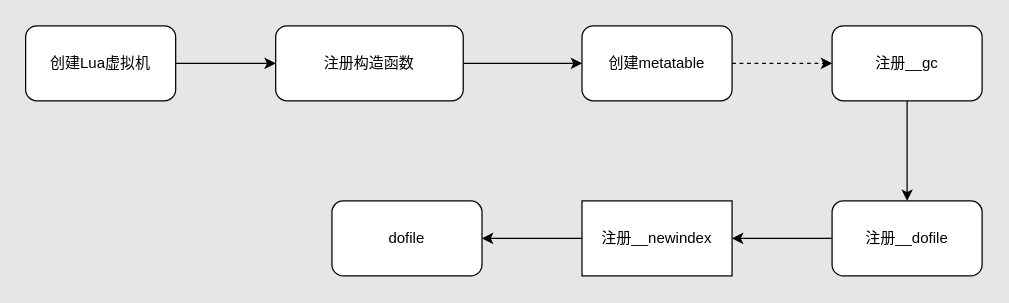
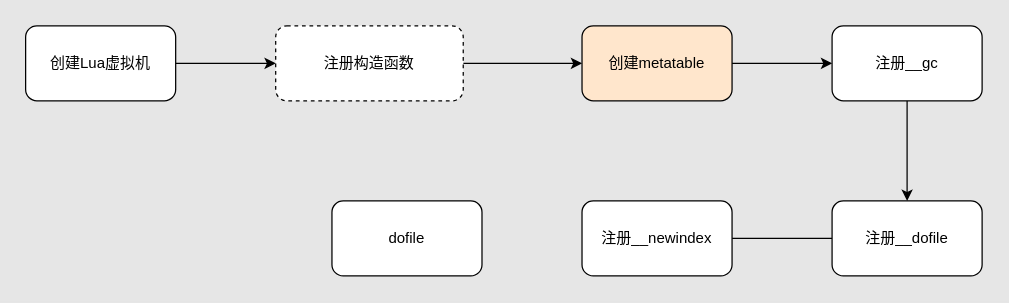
(369, 63) -> (369, 63)
(657, 63) -> (657, 63)
(778, 63) -> (778, 63)
(536, 238) -> none
(657, 238) -> (657, 238)
(742, 238) -> (738, 238)
